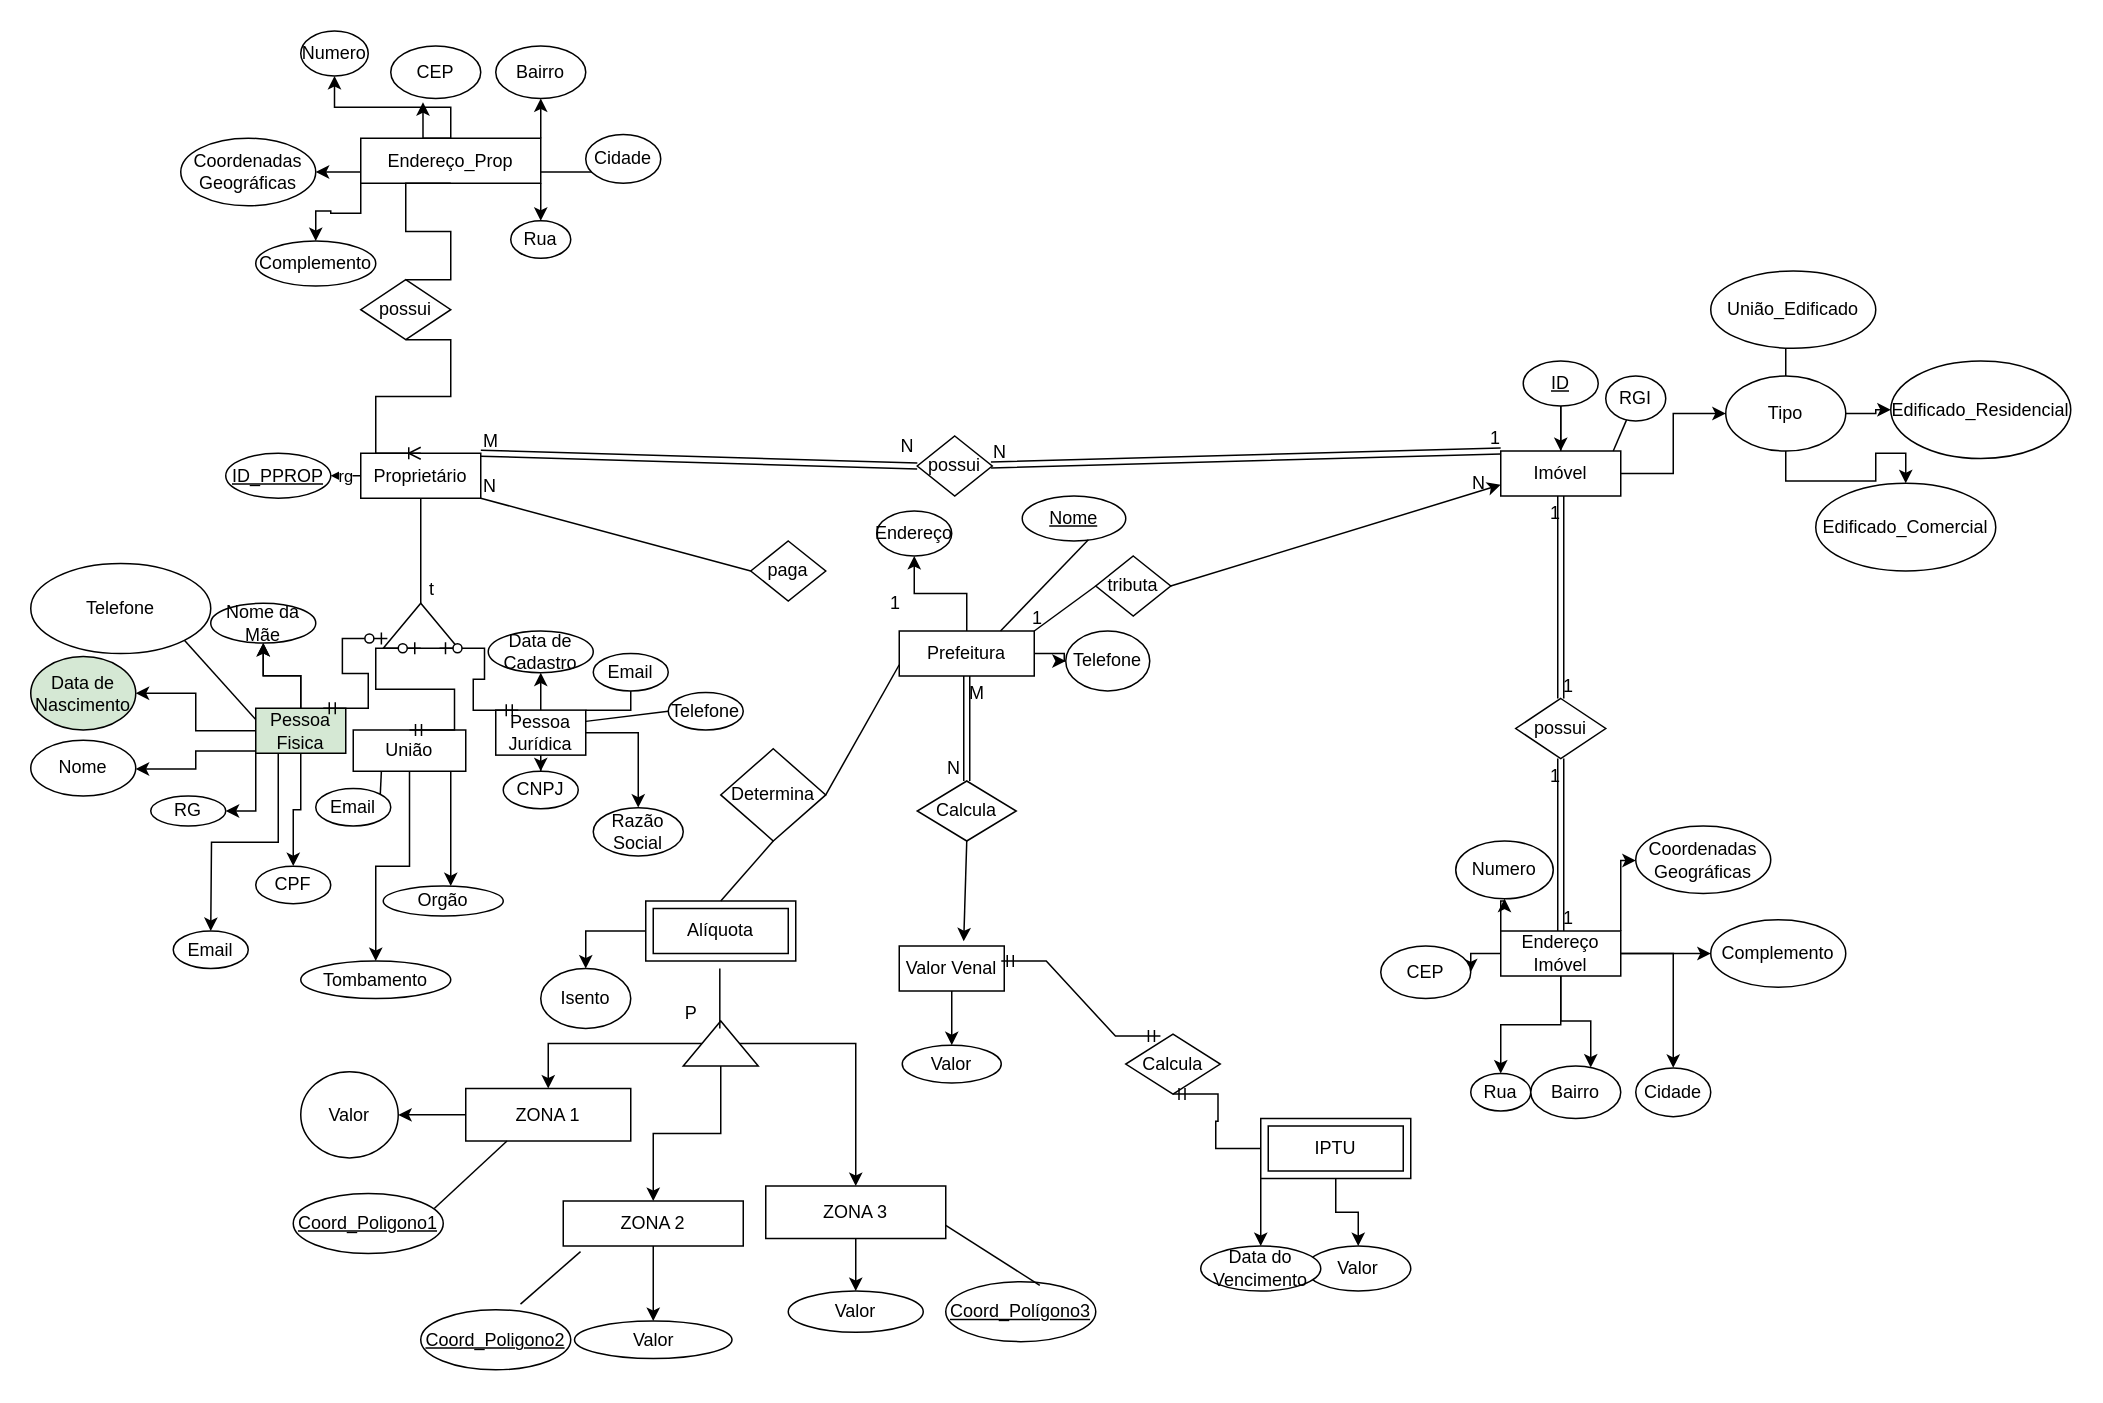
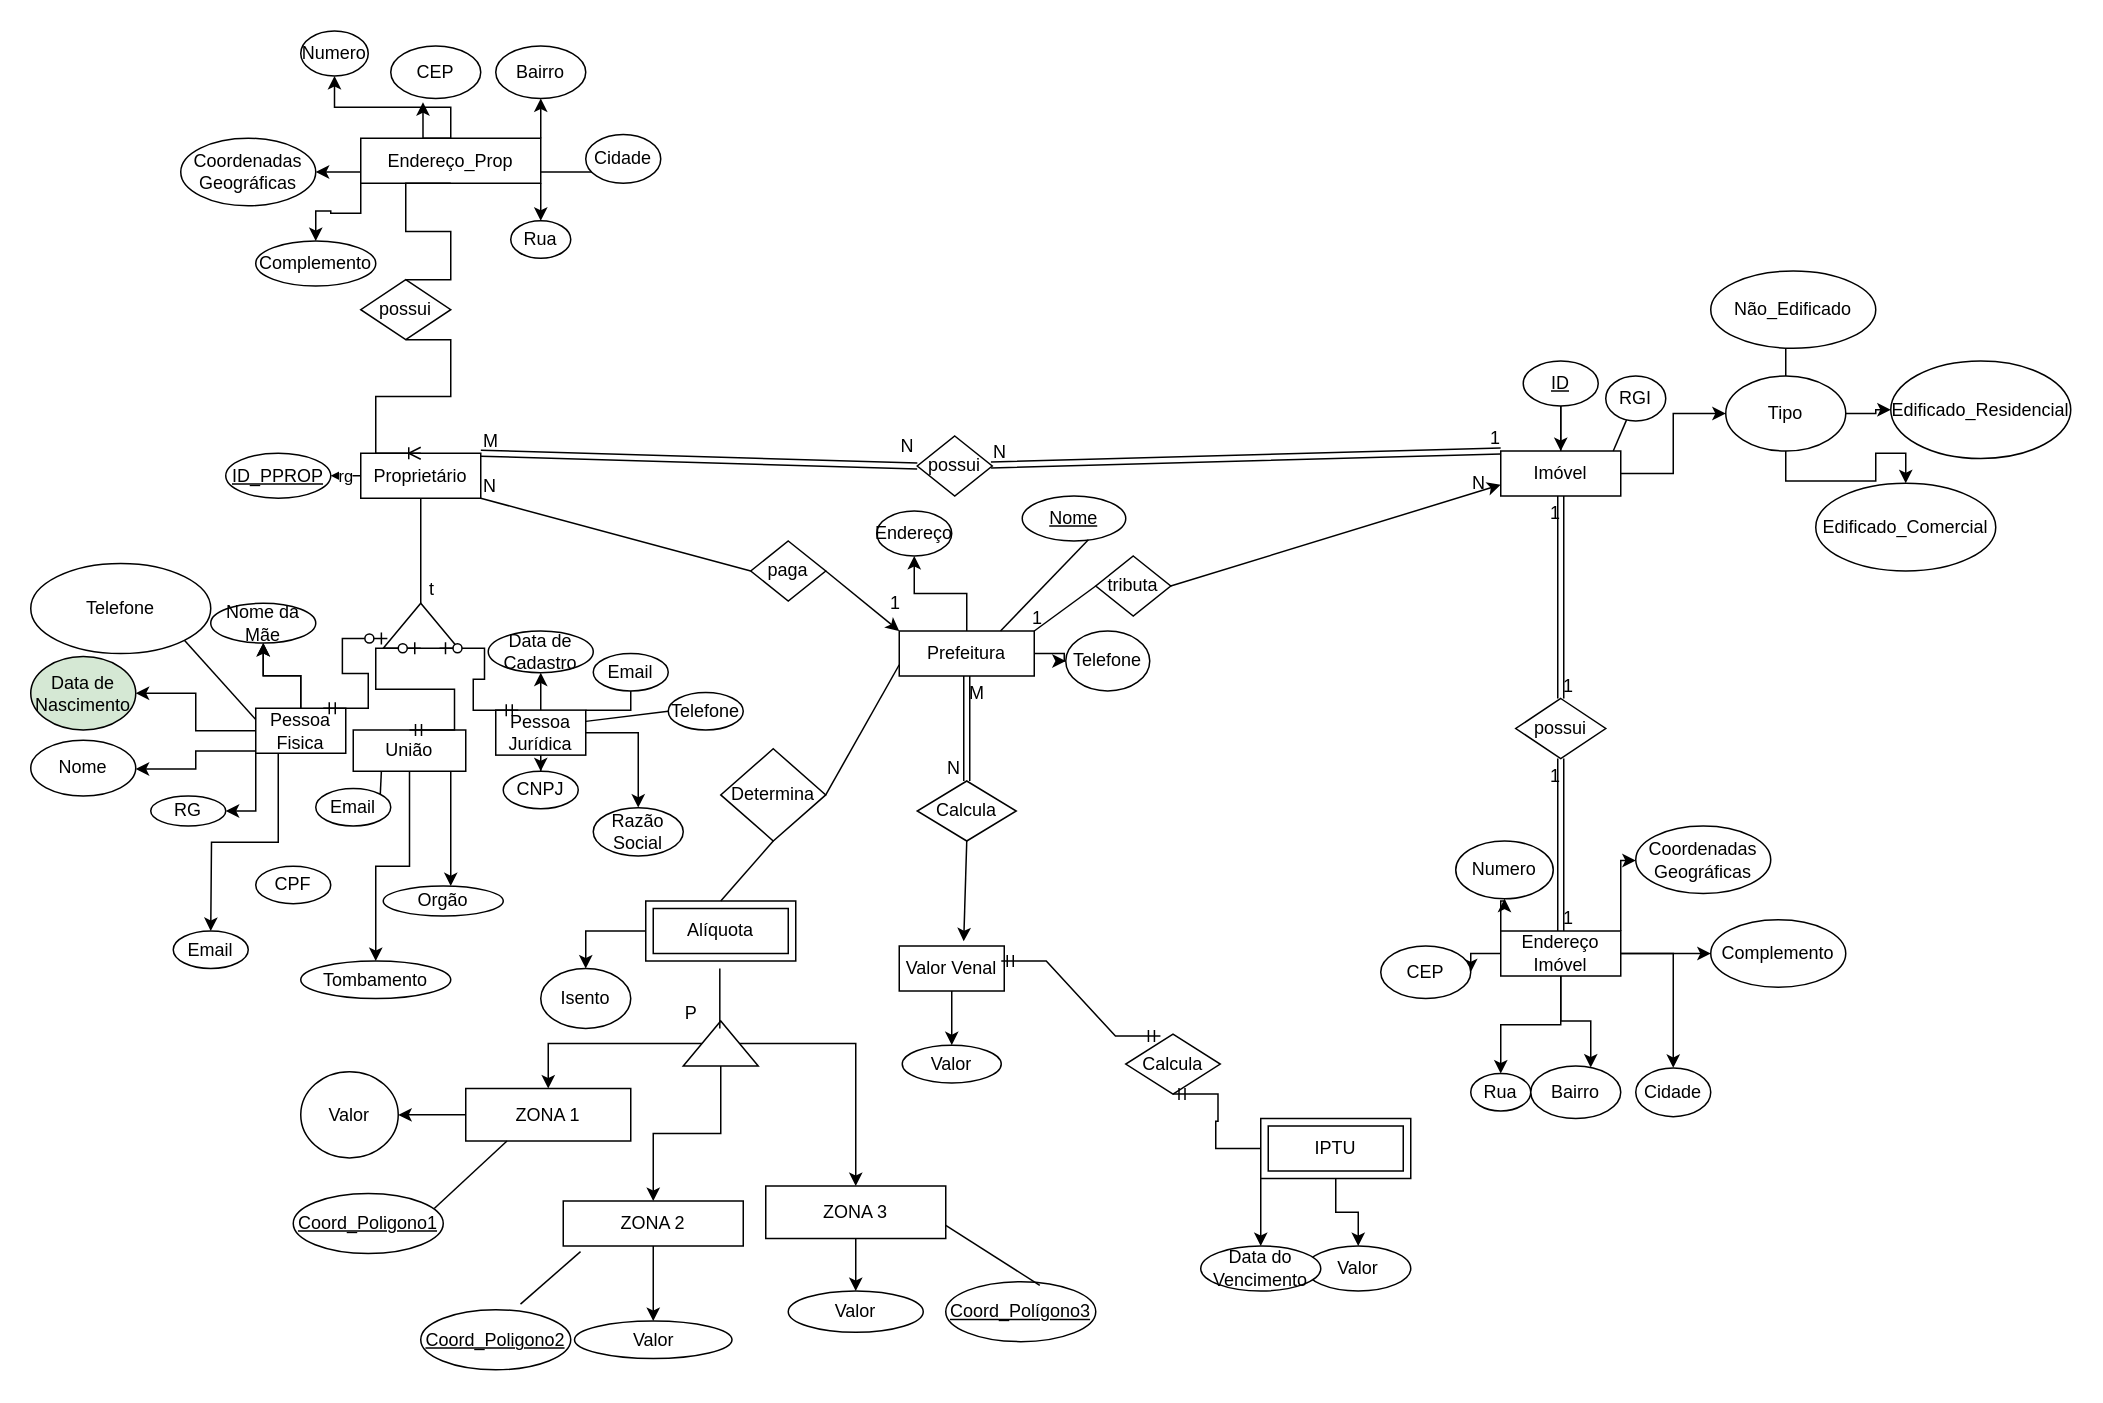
(1793, 310) -> (1793, 310)
none -> (858, 597)
(301, 731) -> (301, 731)
(301, 808) -> none
